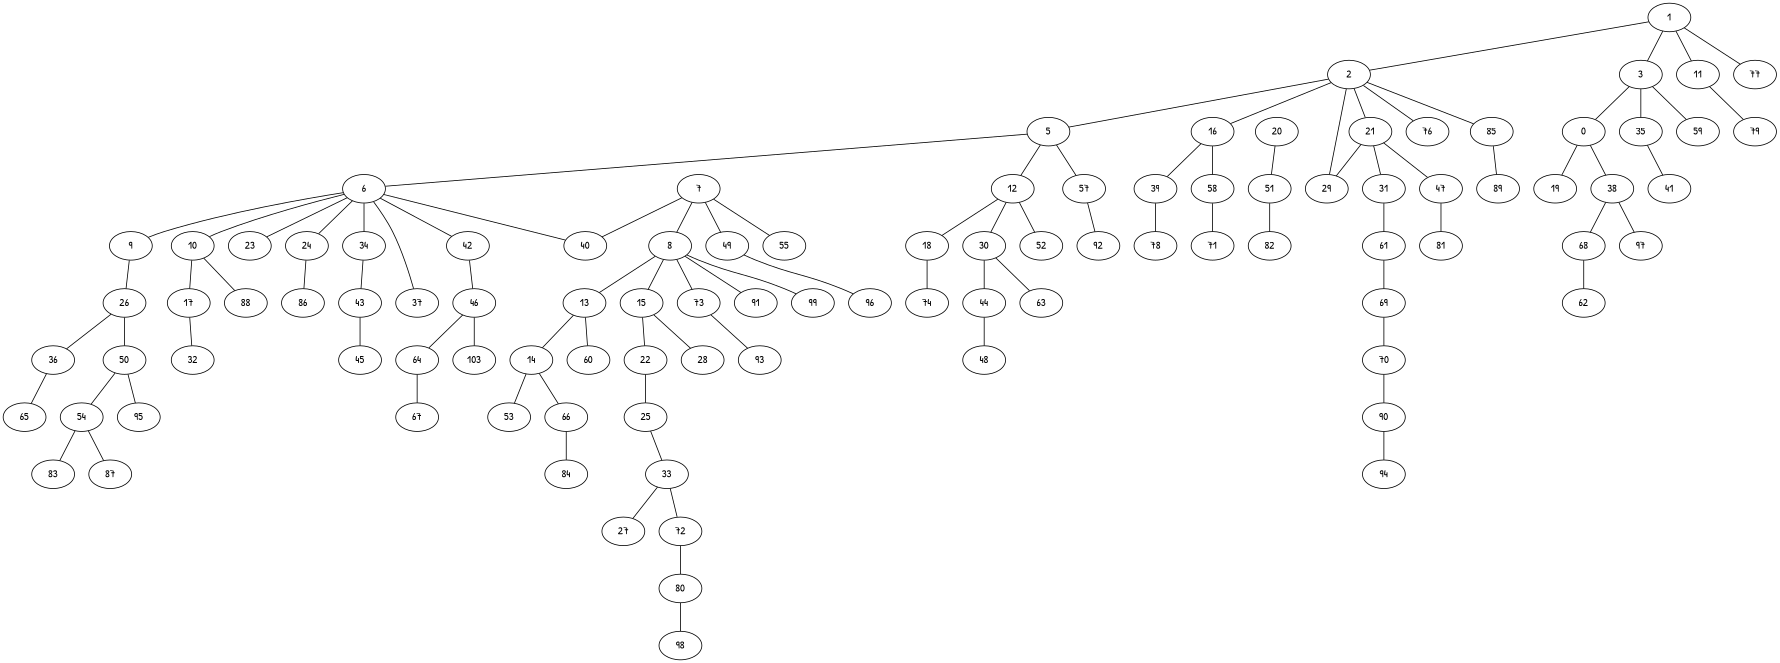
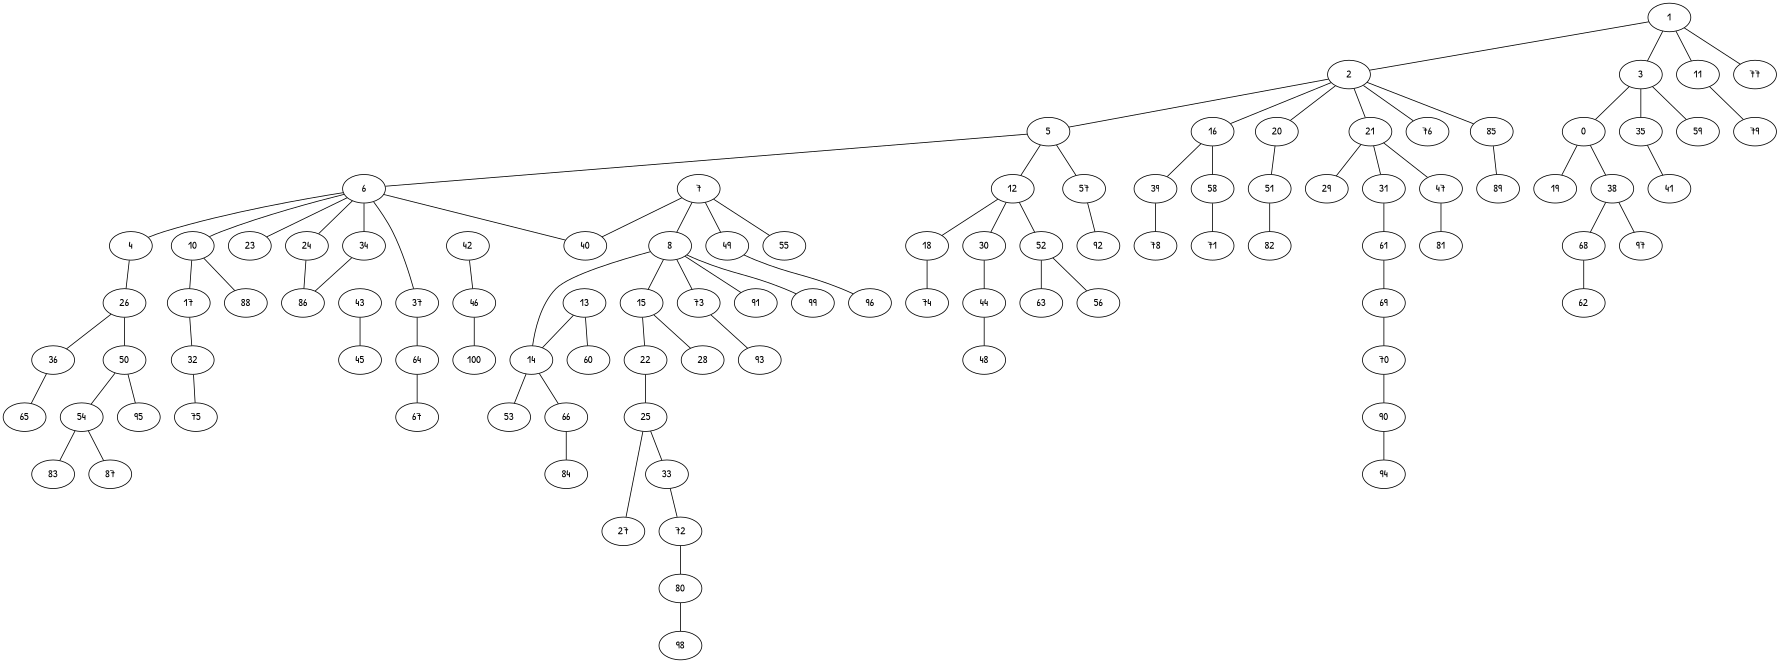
(1338, 132) -> (1313, 103)
(416, 217) -> none
(131, 246) -> (131, 246)
(362, 274) -> (333, 275)
(627, 274) -> (573, 278)
(1013, 274) -> (1041, 274)
none -> (1098, 303)
(446, 331) -> (417, 332)
(474, 360) -> (474, 360)
none -> (196, 417)
(645, 503) -> (634, 474)
